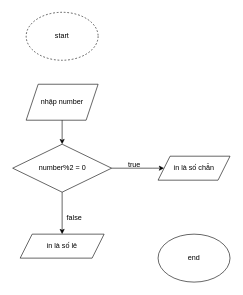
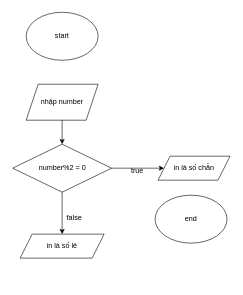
(62, 36) -> (62, 36)
(134, 165) -> (137, 171)
(194, 258) -> (191, 219)
